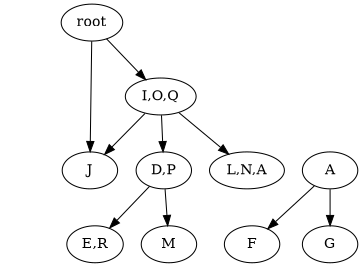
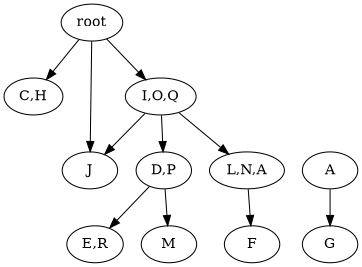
none -> (33, 96)
(295, 204) -> (249, 202)
